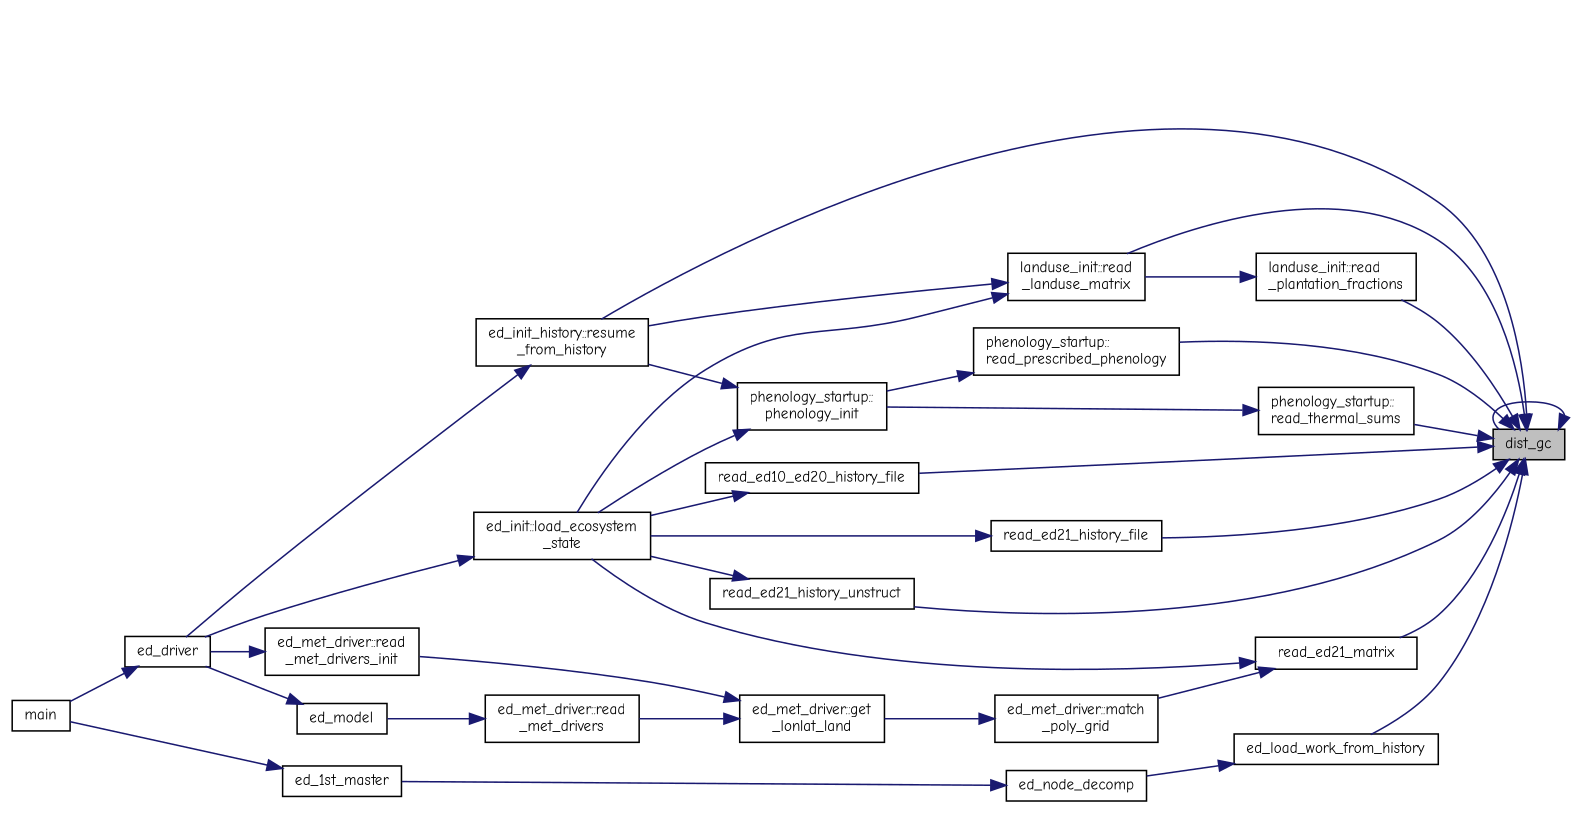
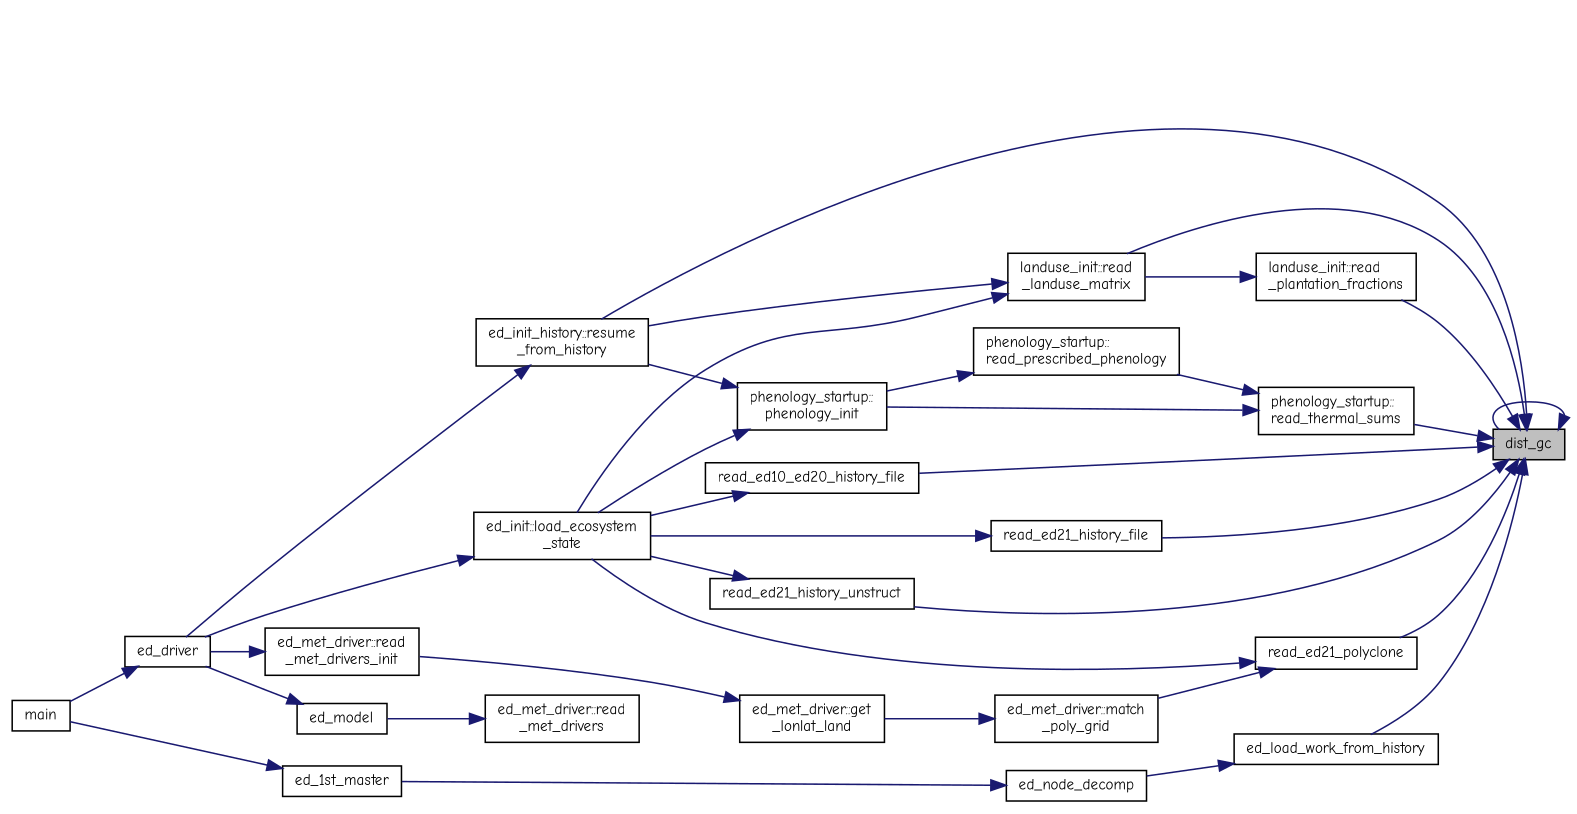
(1350, 351) -> (1210, 382)
(1336, 653) -> (1336, 653)
(682, 719) -> none
